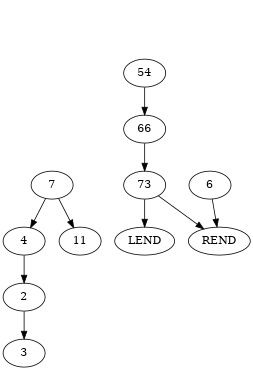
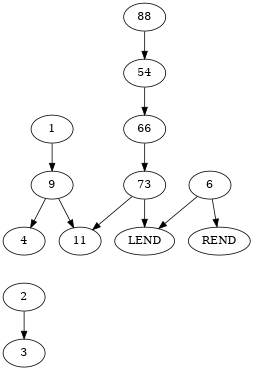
none -> (145, 17)
none -> (52, 129)
(52, 185) -> (52, 185)
(178, 210) -> (115, 211)
none -> (181, 210)
(24, 265) -> none
